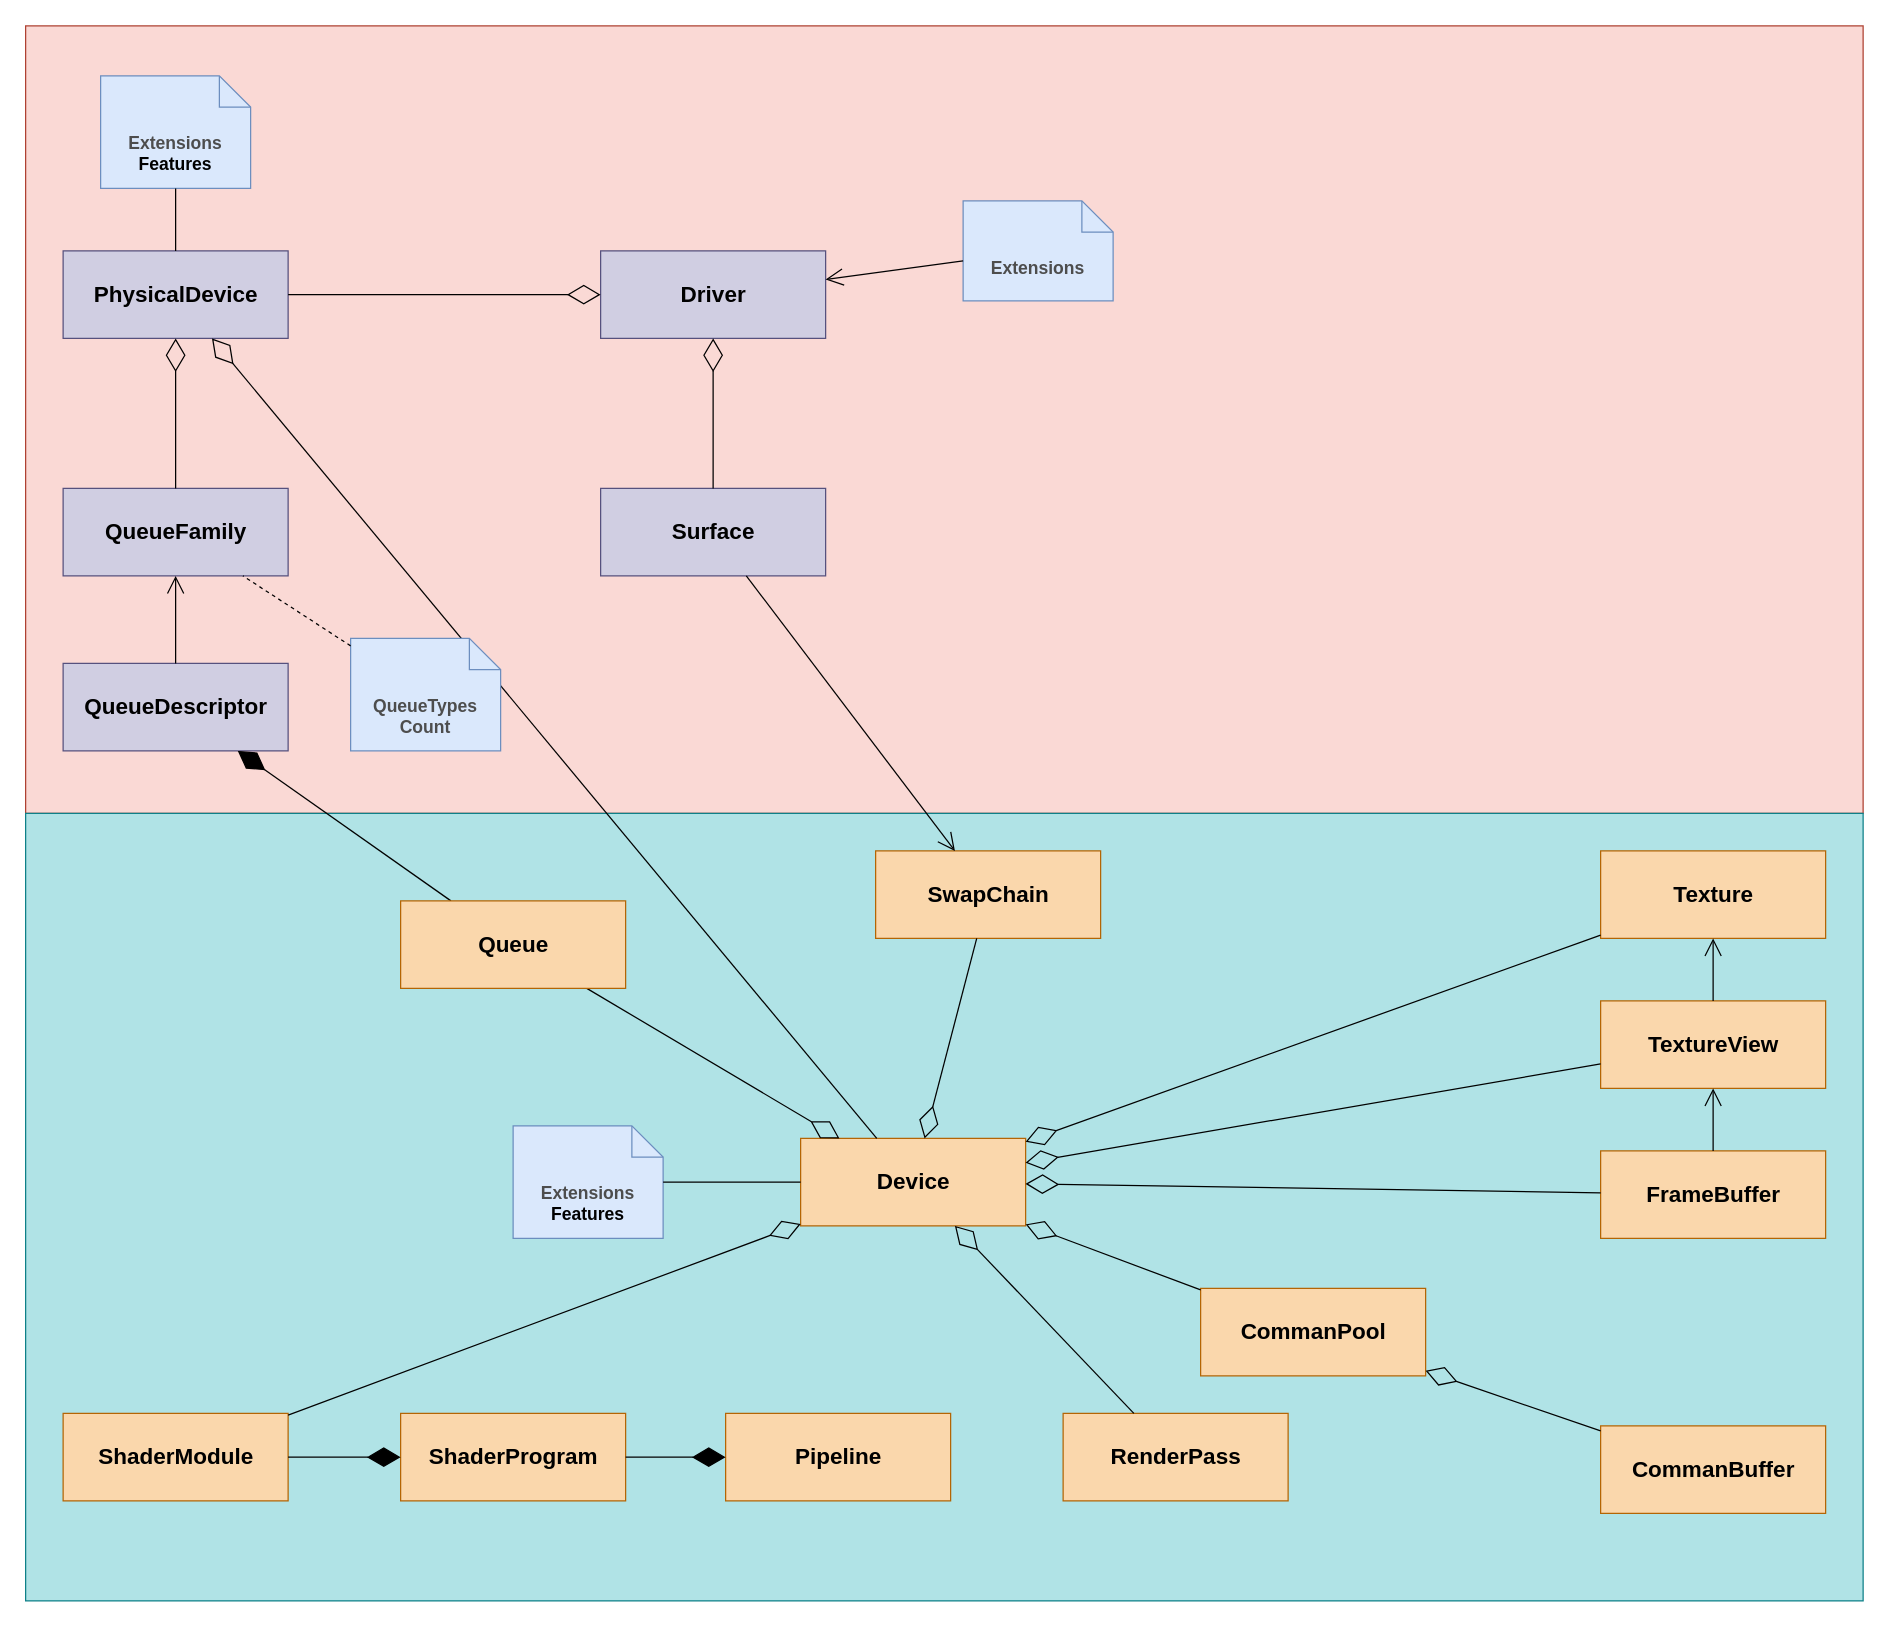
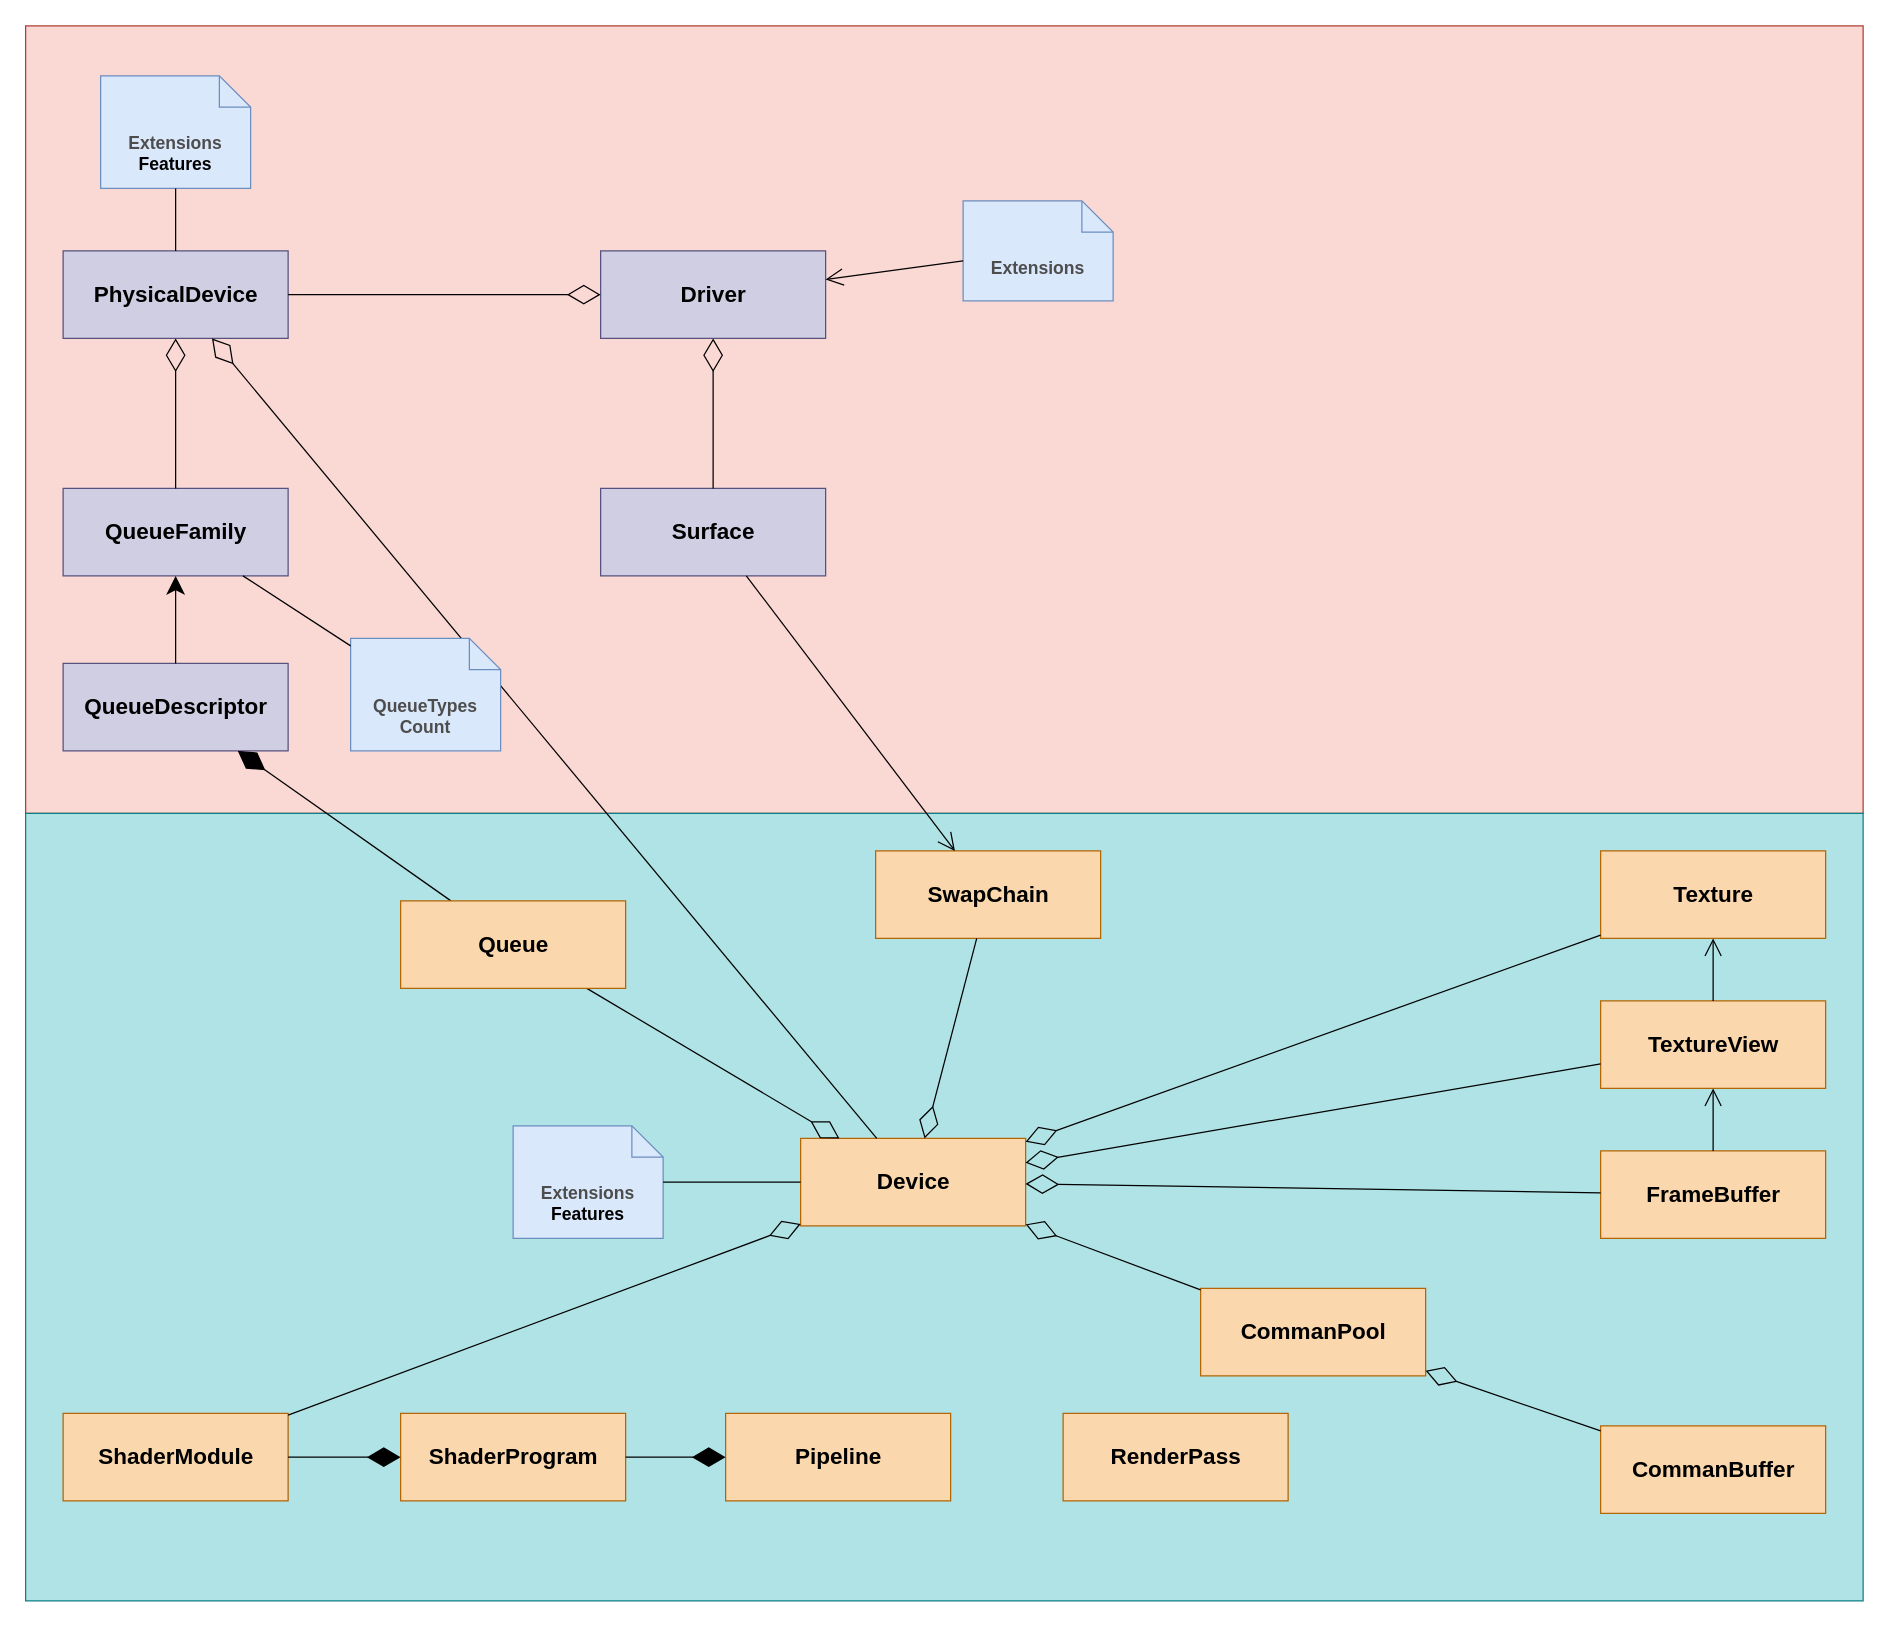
(176, 586) -> (176, 591)
(296, 610) -> (296, 610)
(1056, 1331) -> none
